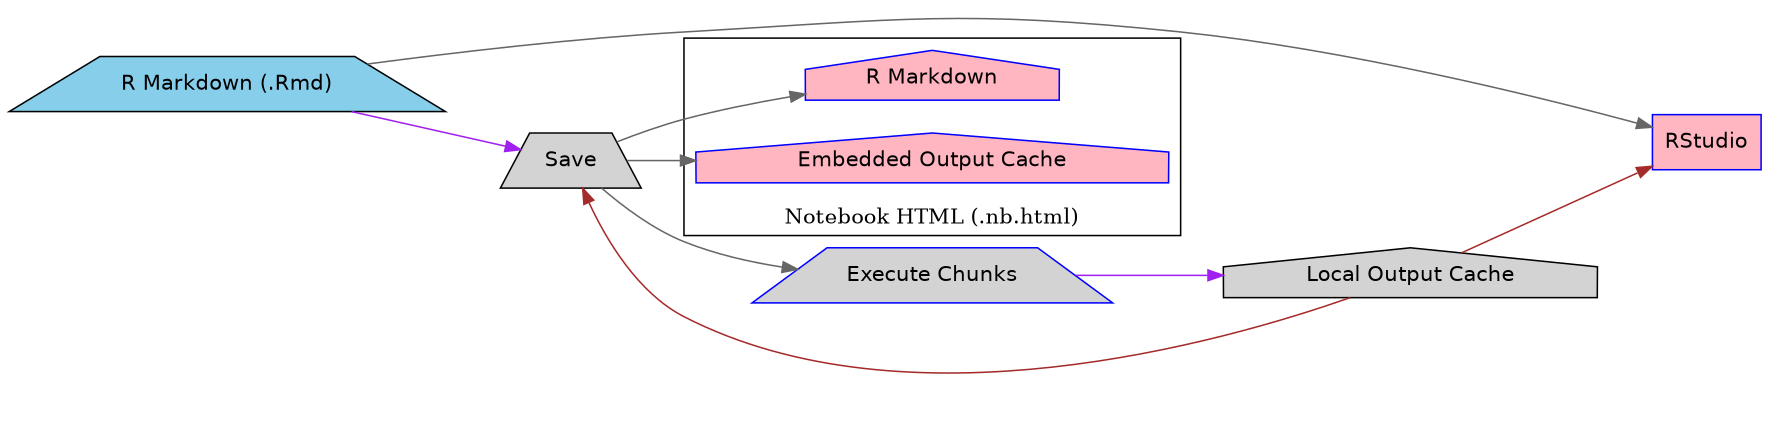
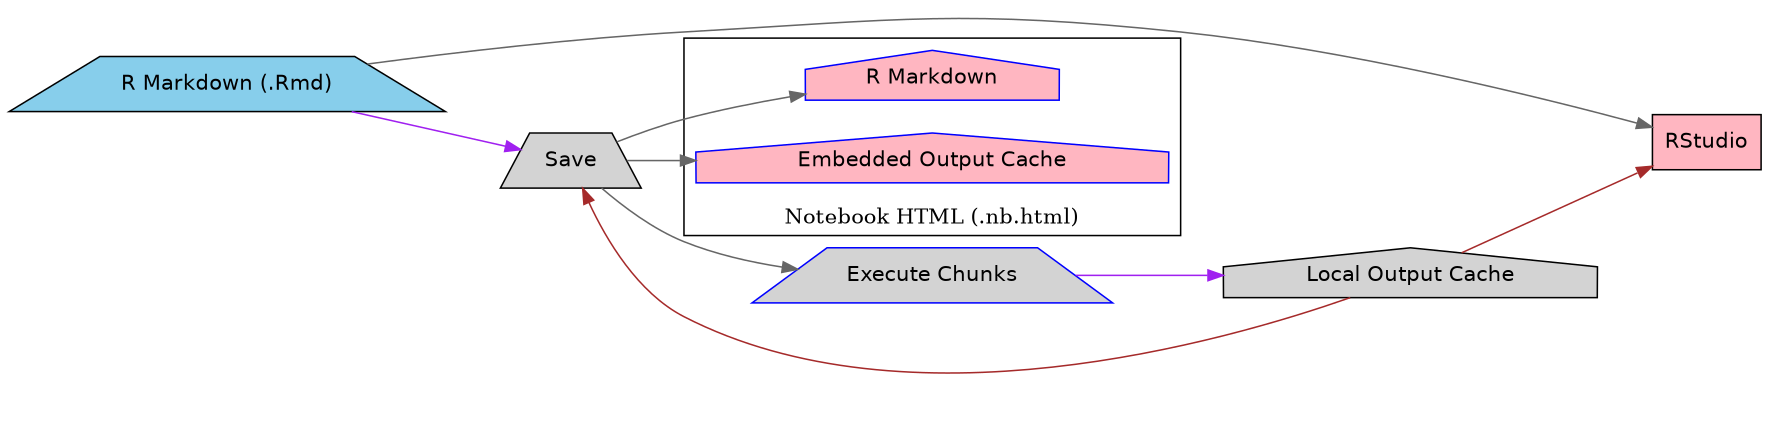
(1707, 142) -> (1707, 142)
